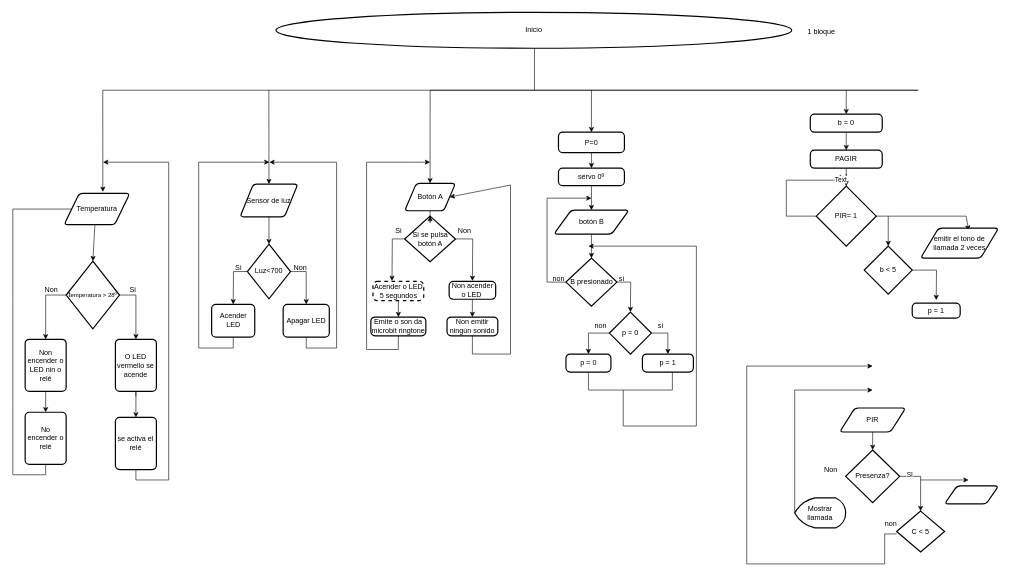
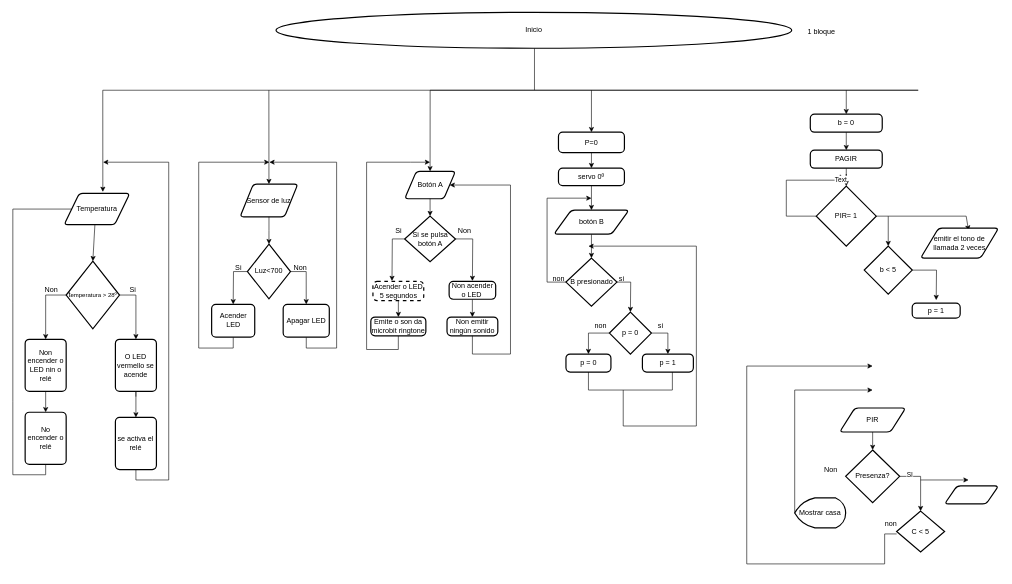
(430, 197) -> (430, 185)
(820, 513) -> (820, 513)
